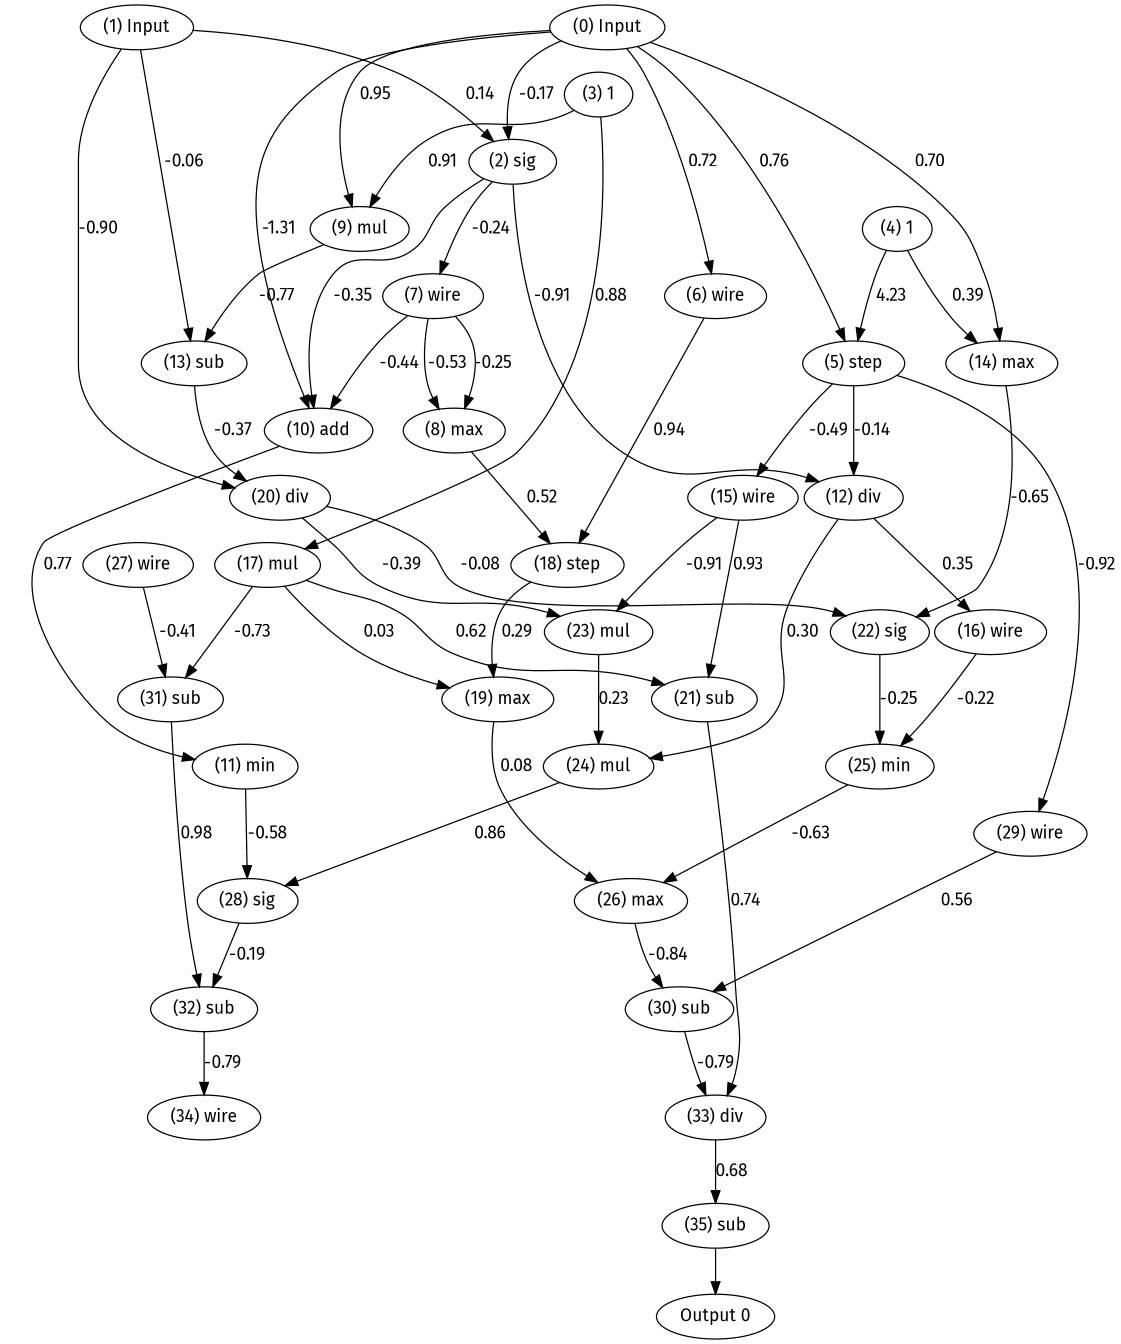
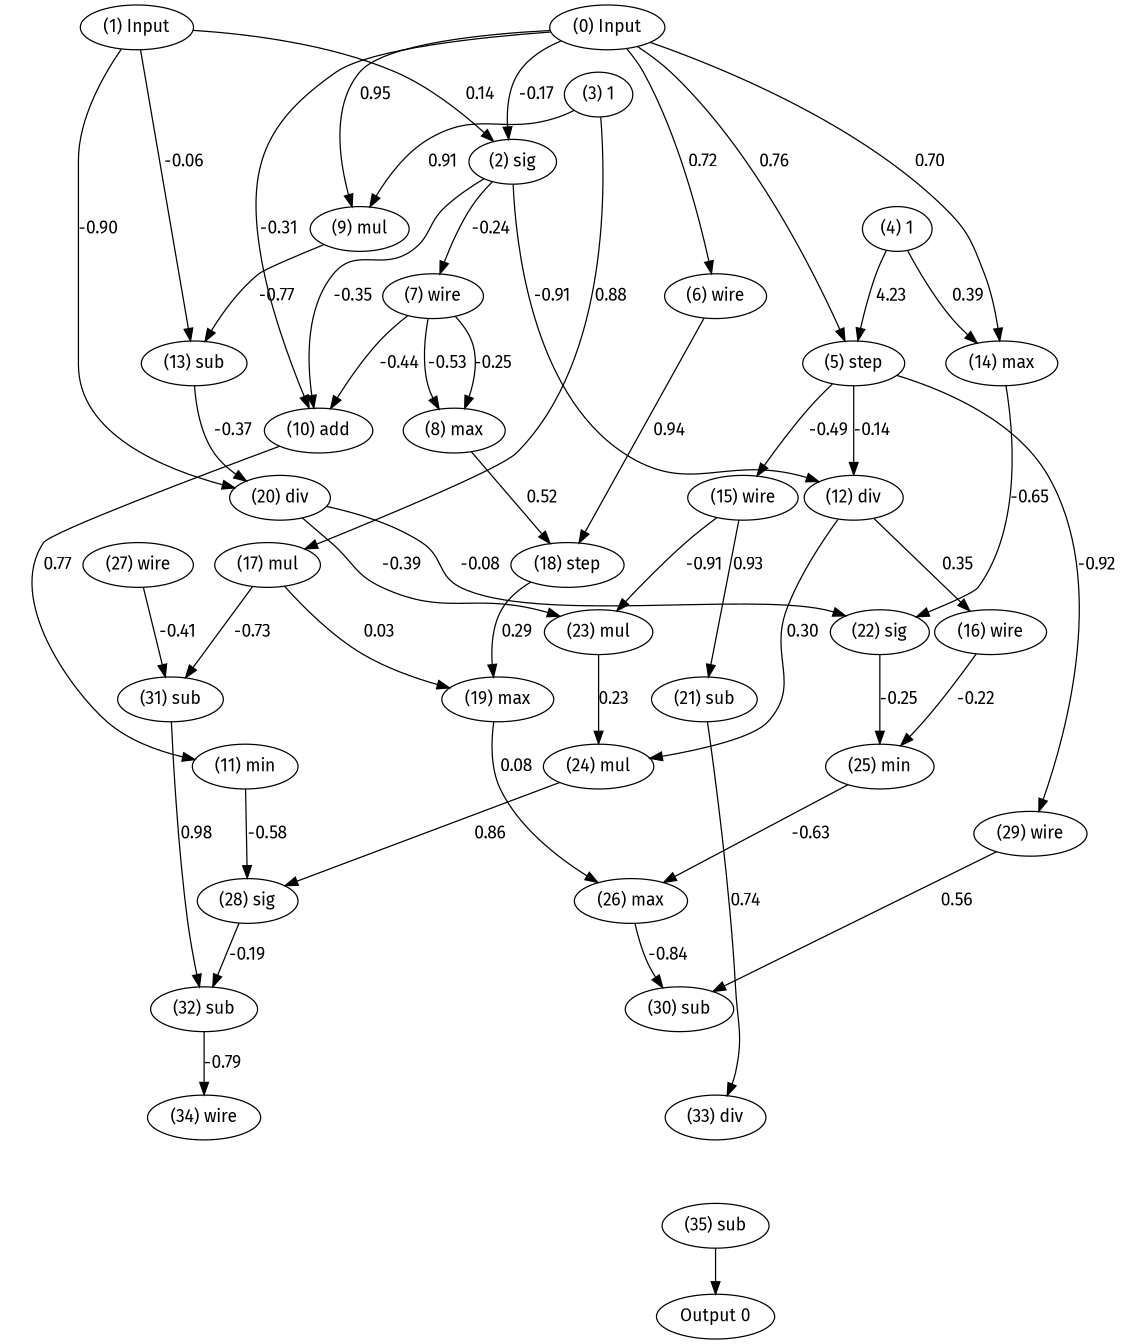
(279, 229) -> (279, 229)
(470, 659) -> none
(692, 1058) -> none
(716, 1165) -> none
